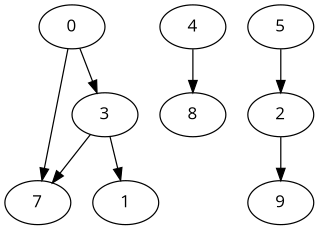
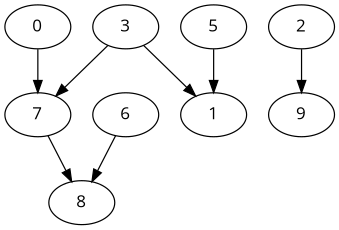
(193, 27) -> (126, 115)
(86, 65) -> none
(281, 65) -> (214, 65)
none -> (57, 153)
